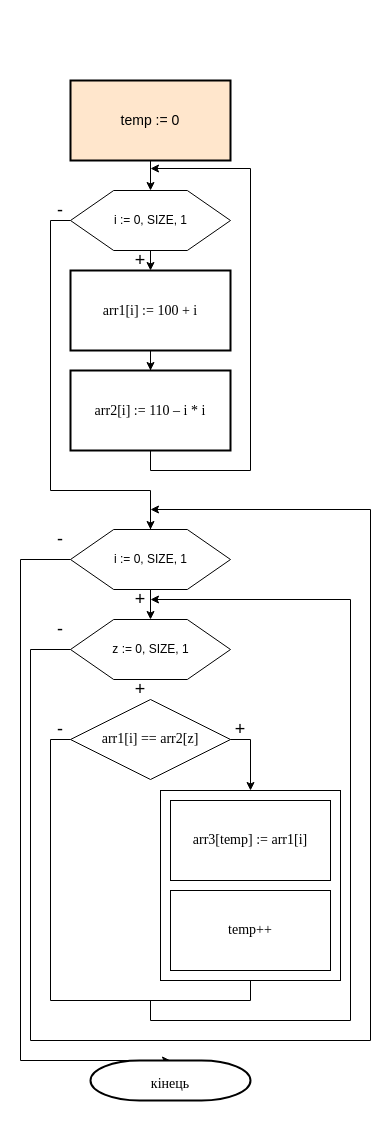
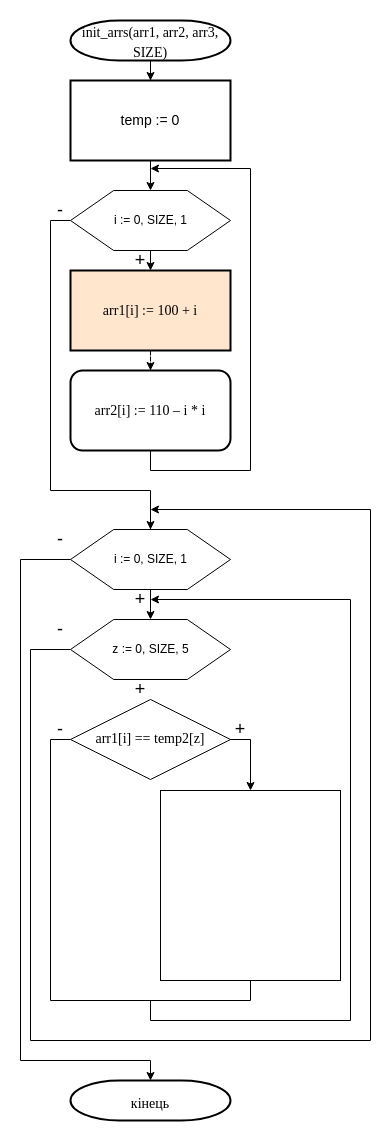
none -> (151, 41)
none -> (151, 75)
(151, 121) -> (151, 121)
(151, 311) -> (151, 311)
(151, 354) -> (151, 354)
(151, 411) -> (151, 411)
(151, 650) -> (151, 650)
(151, 740) -> (151, 740)
(251, 841) -> none
(251, 931) -> none
(171, 1081) -> (151, 1101)
